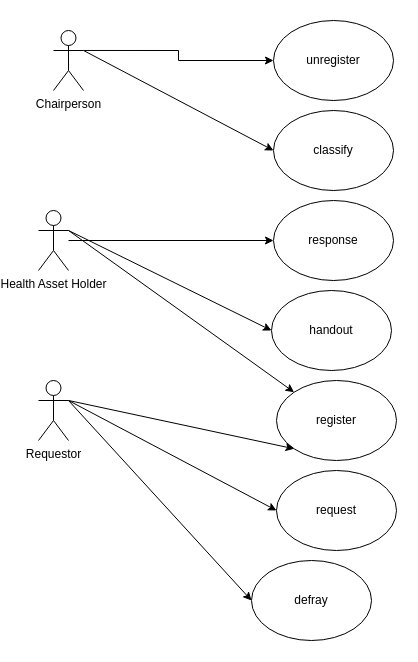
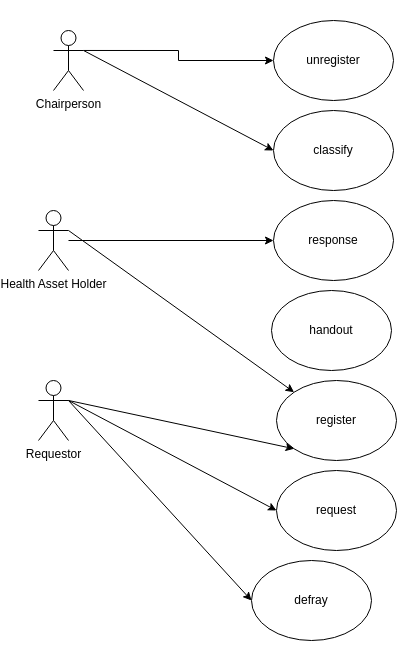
(171, 281) -> none
